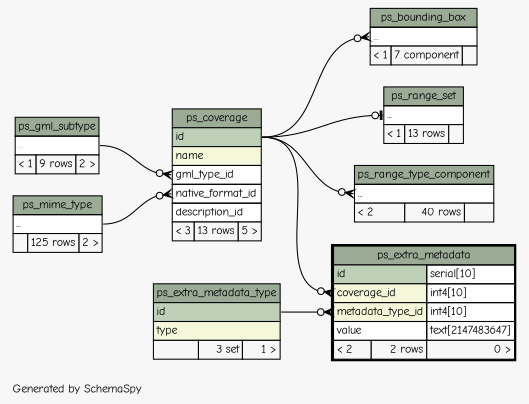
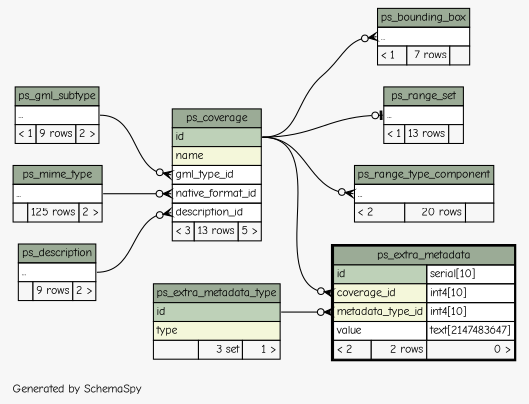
(427, 55) -> (430, 55)
(441, 212) -> (442, 212)
none -> (57, 272)
